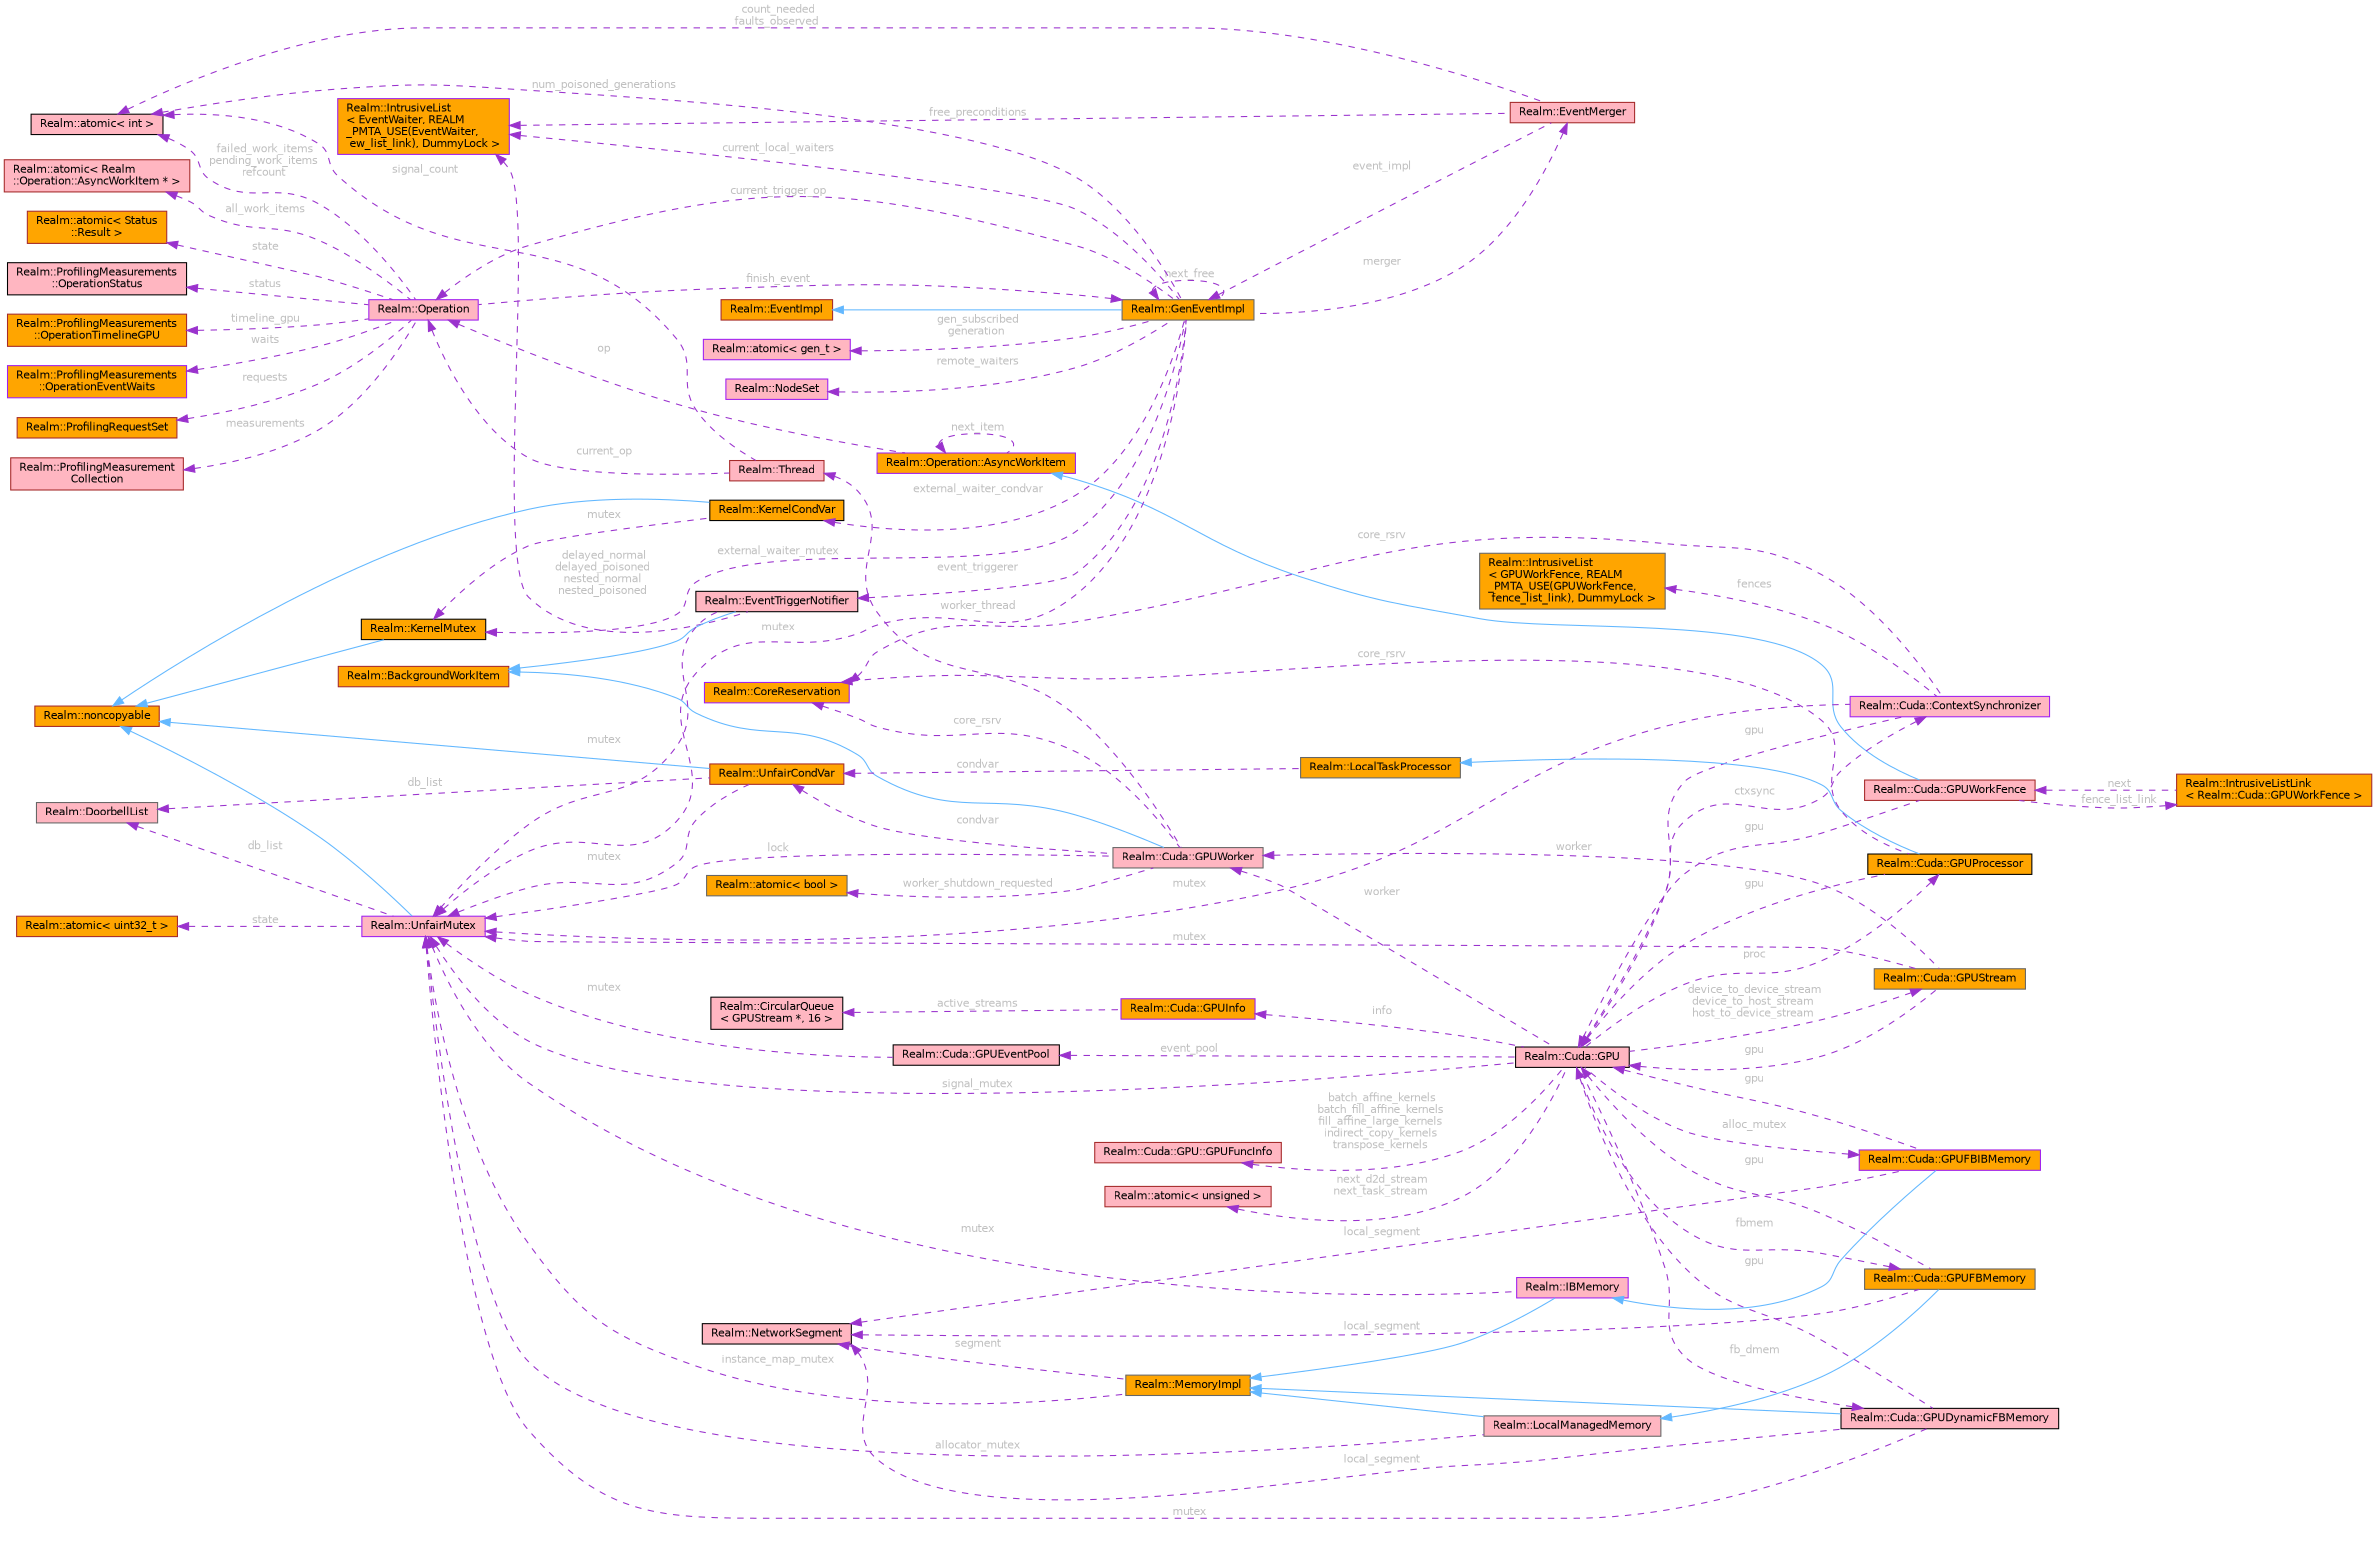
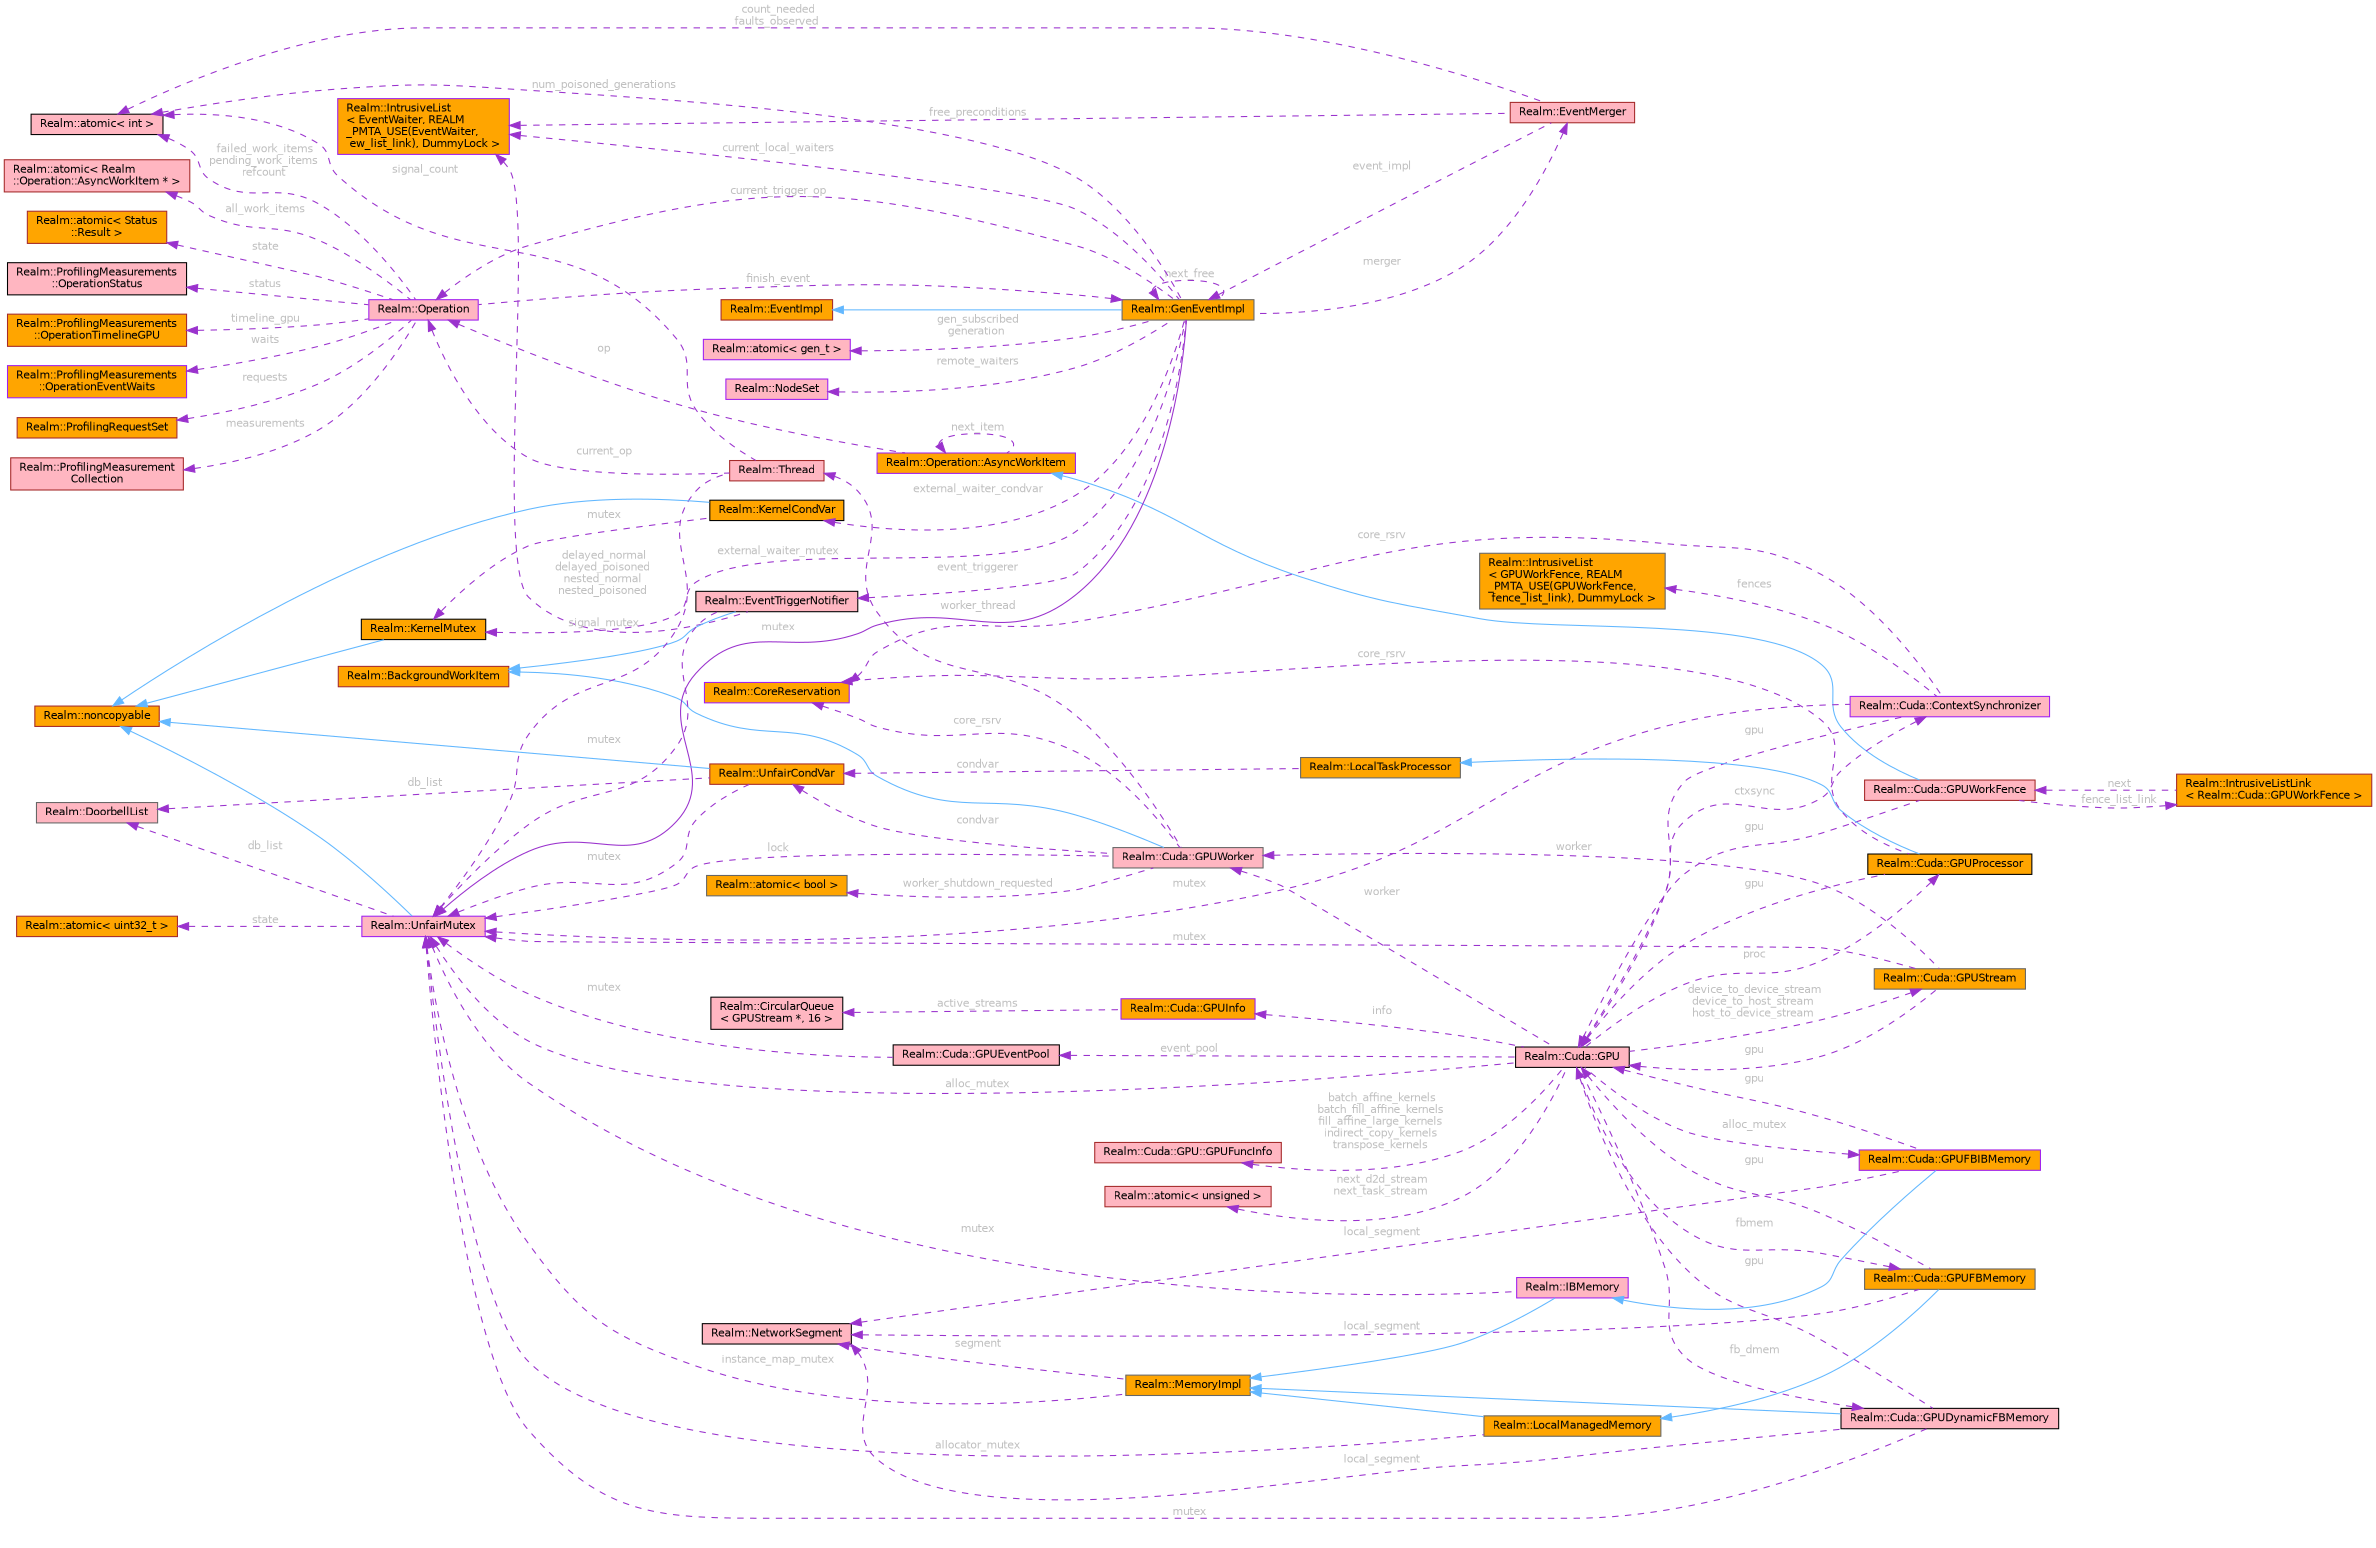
(830, 640) -> (830, 640)
none -> (597, 686)
(976, 1085) -> (976, 1085)
(1572, 1426) -> (1572, 1426)
